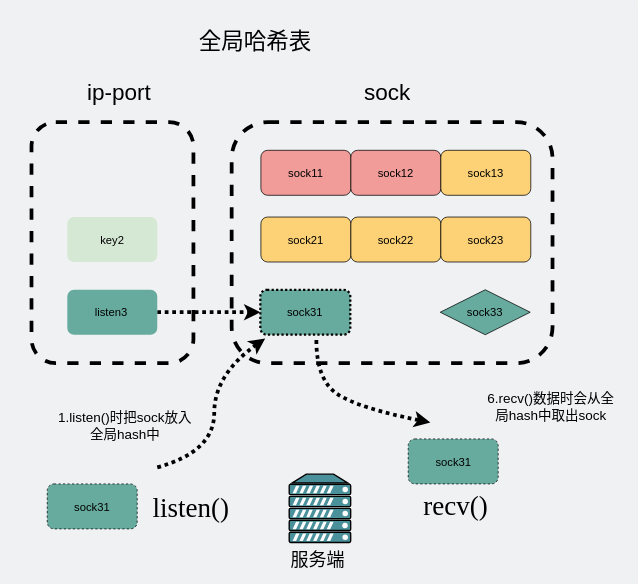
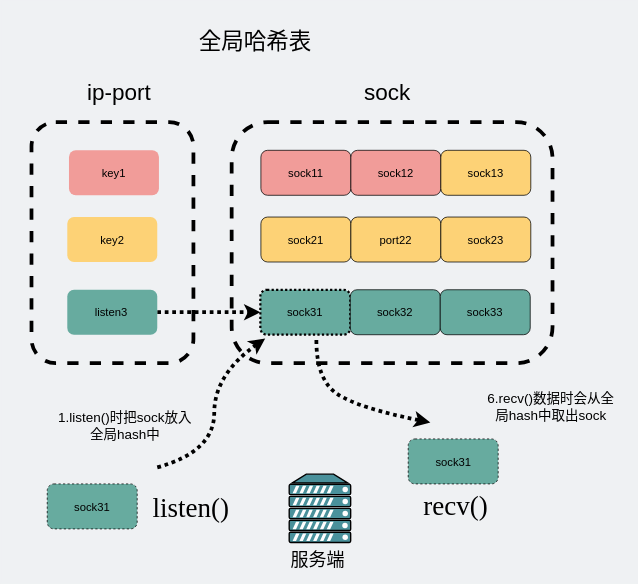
none -> (114, 173)
(112, 240) -> (112, 240)
(396, 240) -> (396, 240)
none -> (395, 312)
(485, 312) -> (485, 312)
